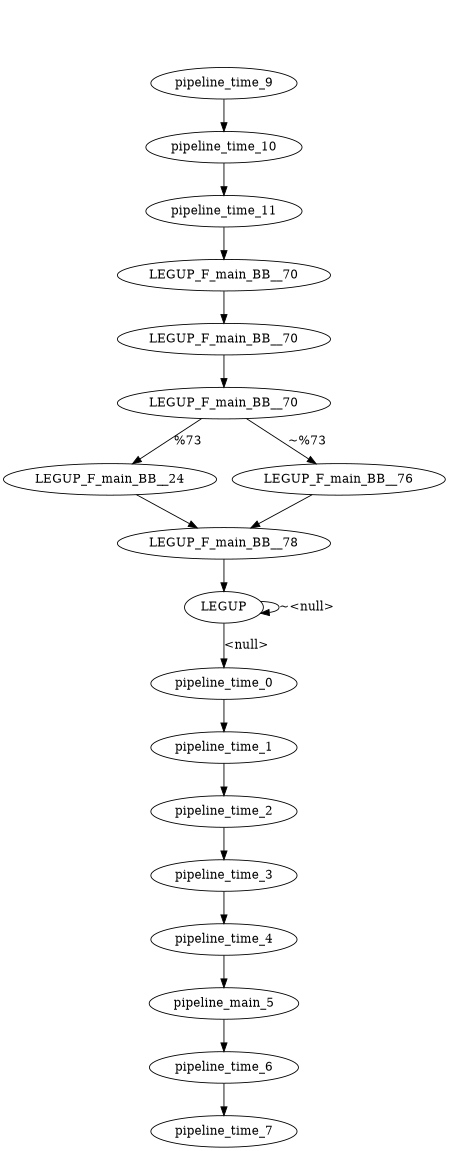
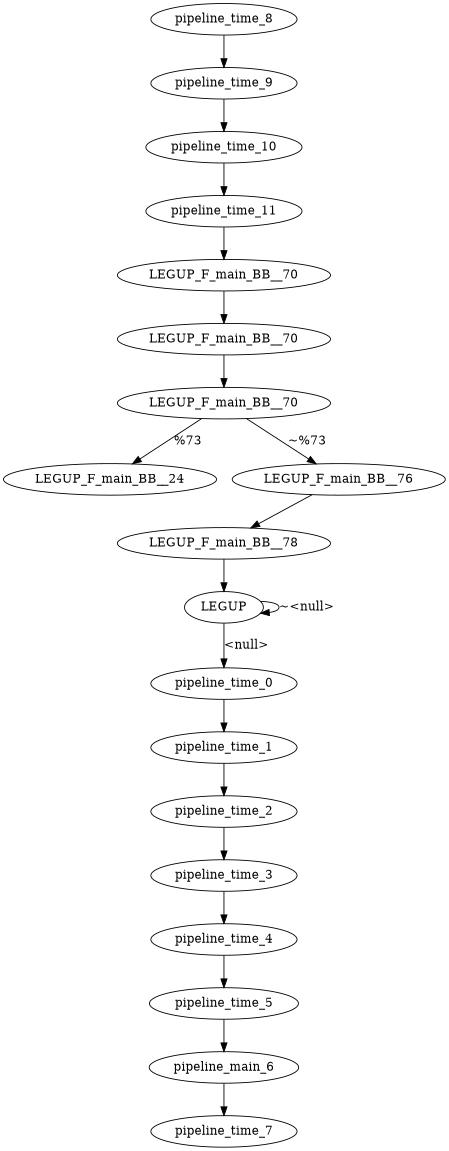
none -> (224, 19)
(163, 509) -> none
(224, 1003) -> (224, 1003)
(224, 1067) -> (224, 1067)
